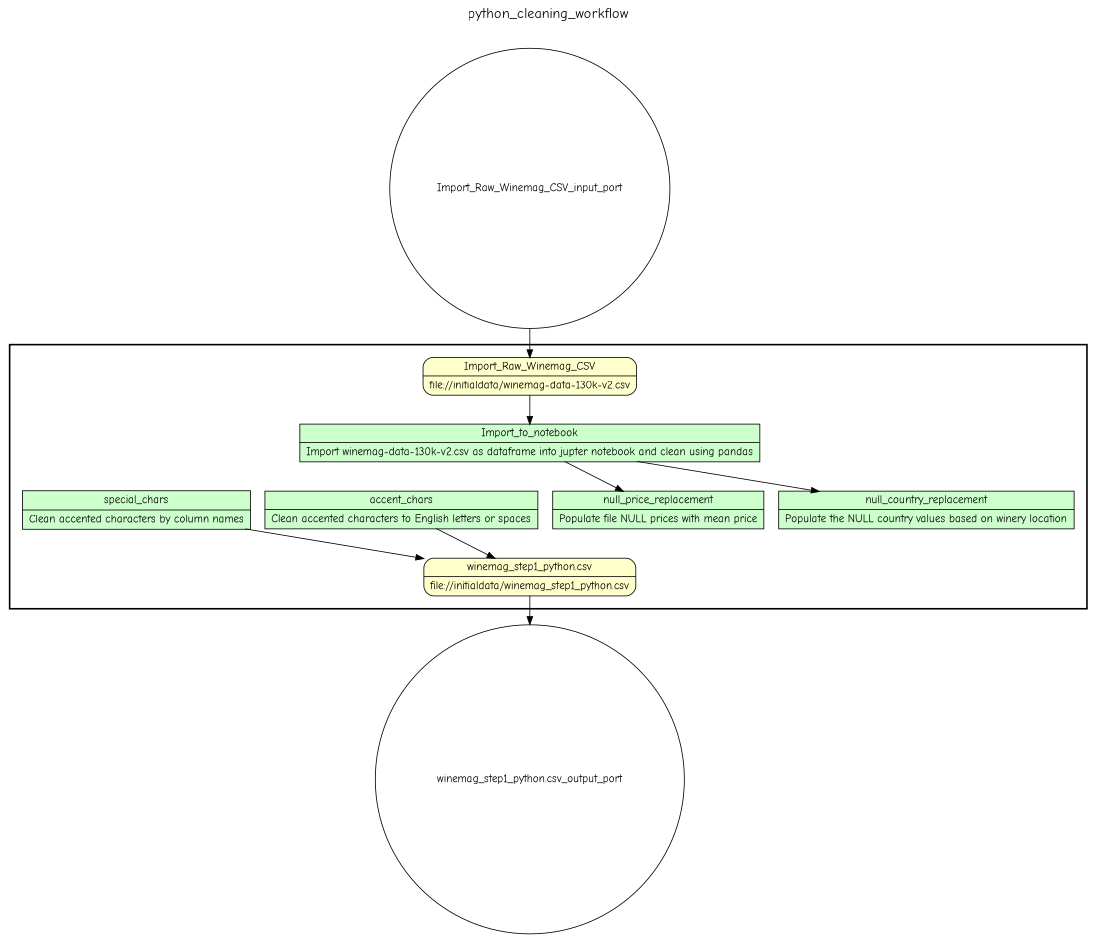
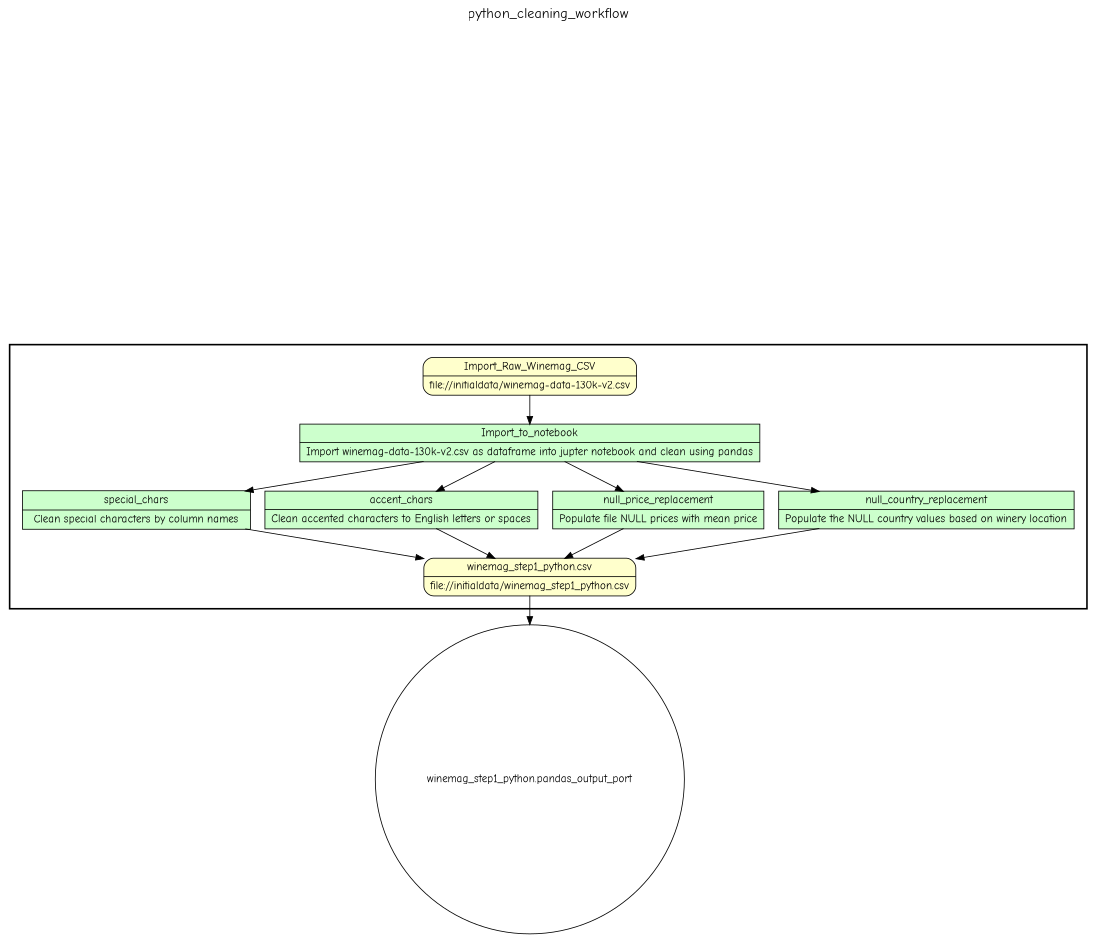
(530, 188) -> none
none -> (469, 475)
none -> (339, 476)
(136, 519) -> (136, 519)
none -> (598, 542)
none -> (732, 543)
(530, 779) -> (530, 779)
